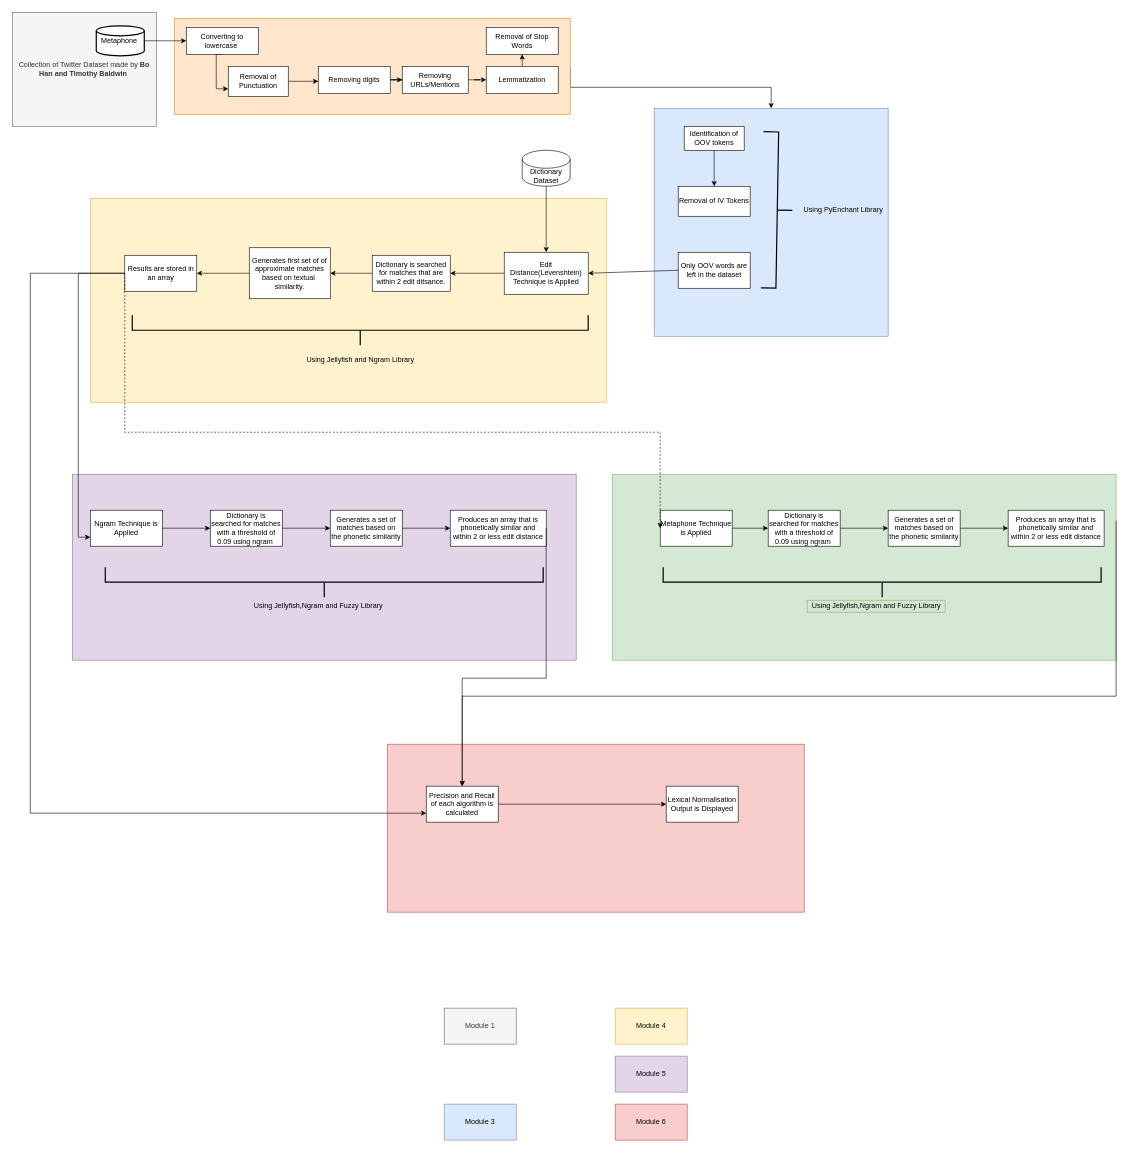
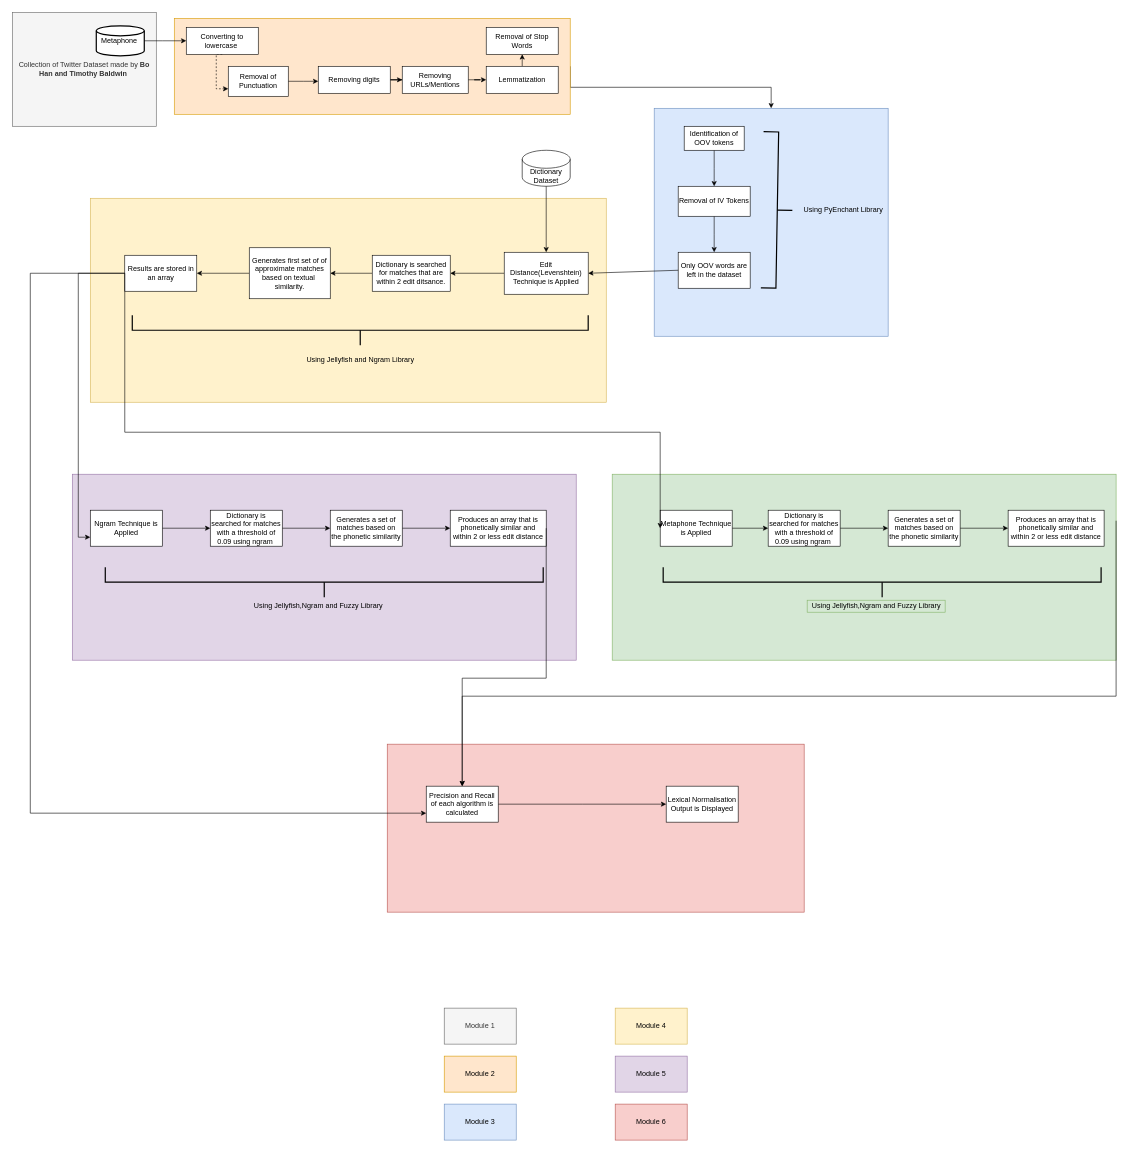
(216, 76) -> (216, 76)
none -> (714, 246)
(358, 432) -> (358, 432)
none -> (480, 1074)
